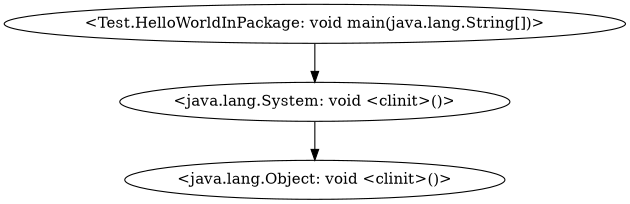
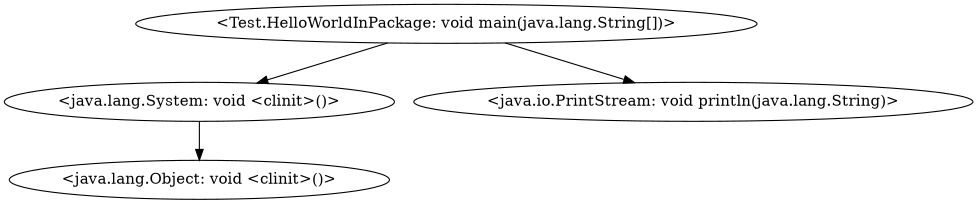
none -> (693, 102)
